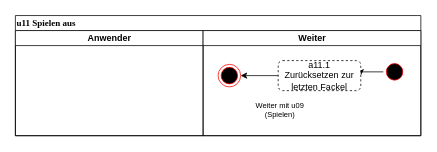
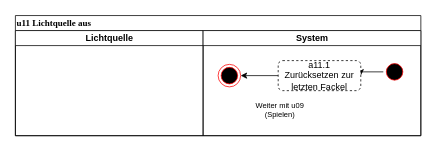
(50, 23) -> (59, 23)
(110, 38) -> (110, 38)
(312, 38) -> (312, 38)
